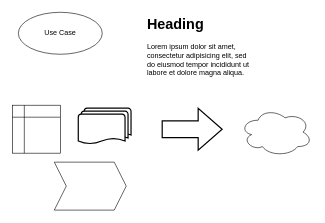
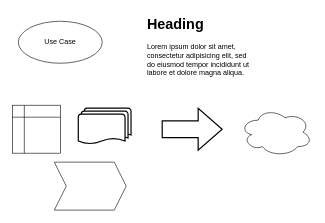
(60, 33) -> (60, 42)
